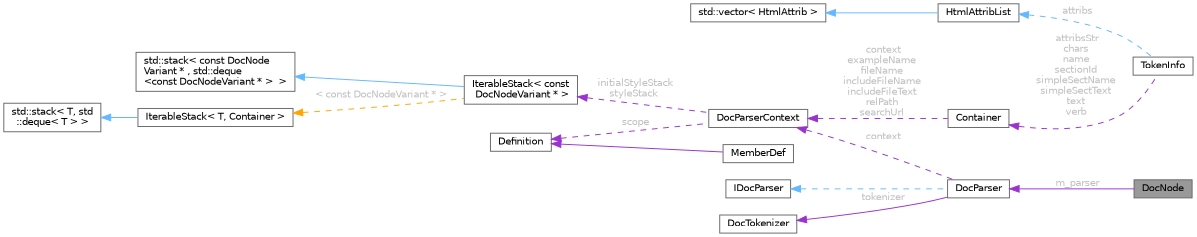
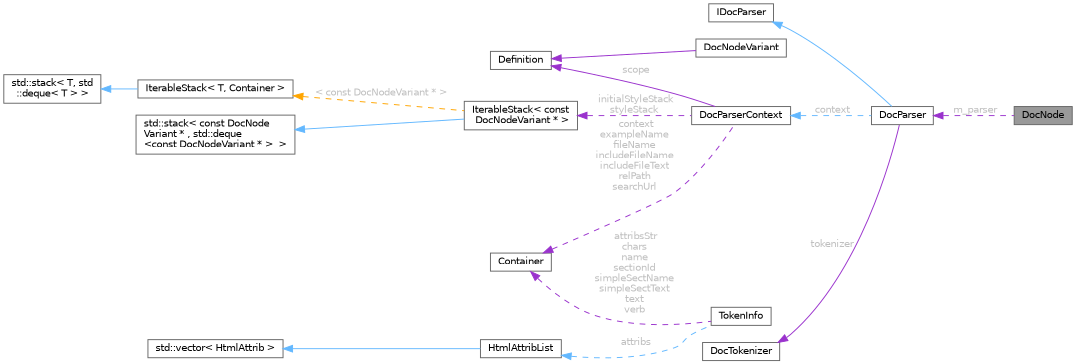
(883, 118) -> (655, 203)
(635, 131) -> (639, 85)
(880, 153) -> (836, 116)
(758, 154) -> (741, 48)
(874, 189) -> (839, 62)
(1077, 189) -> (979, 116)
